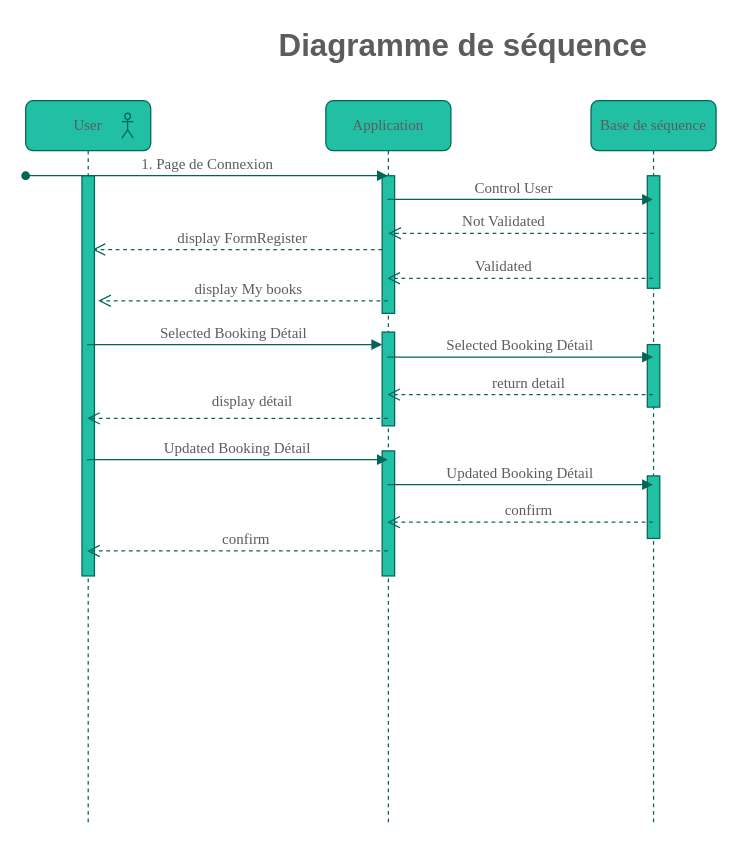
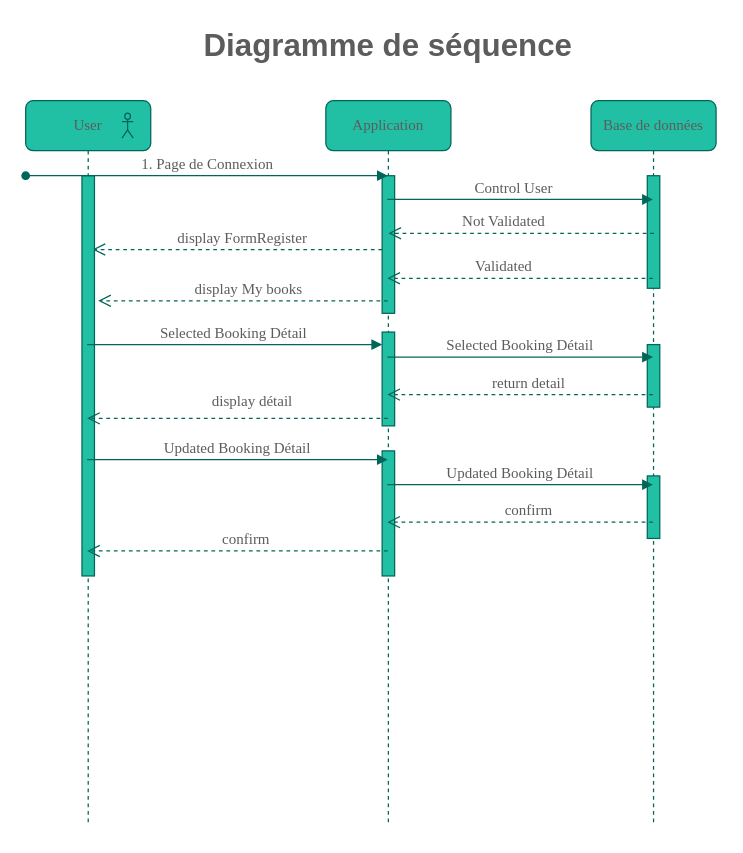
(463, 44) -> (388, 44)
(653, 126) -> (653, 126)
